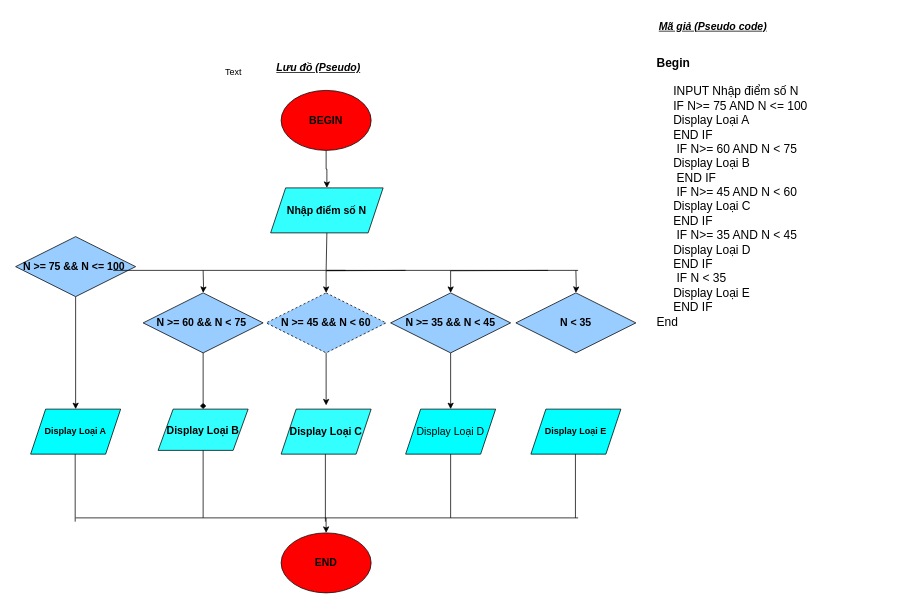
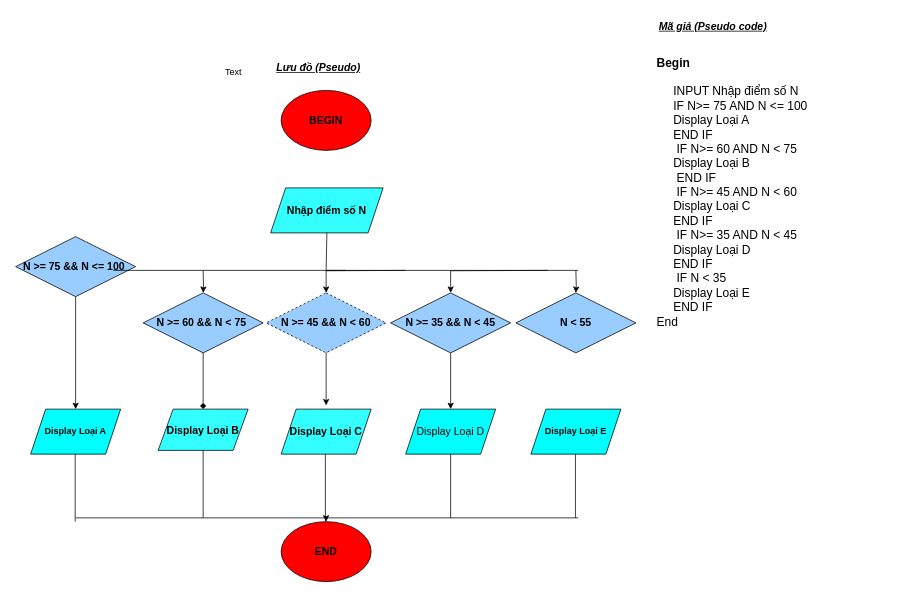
(326, 169) -> none
(576, 323) -> (576, 323)
(326, 563) -> (326, 552)
